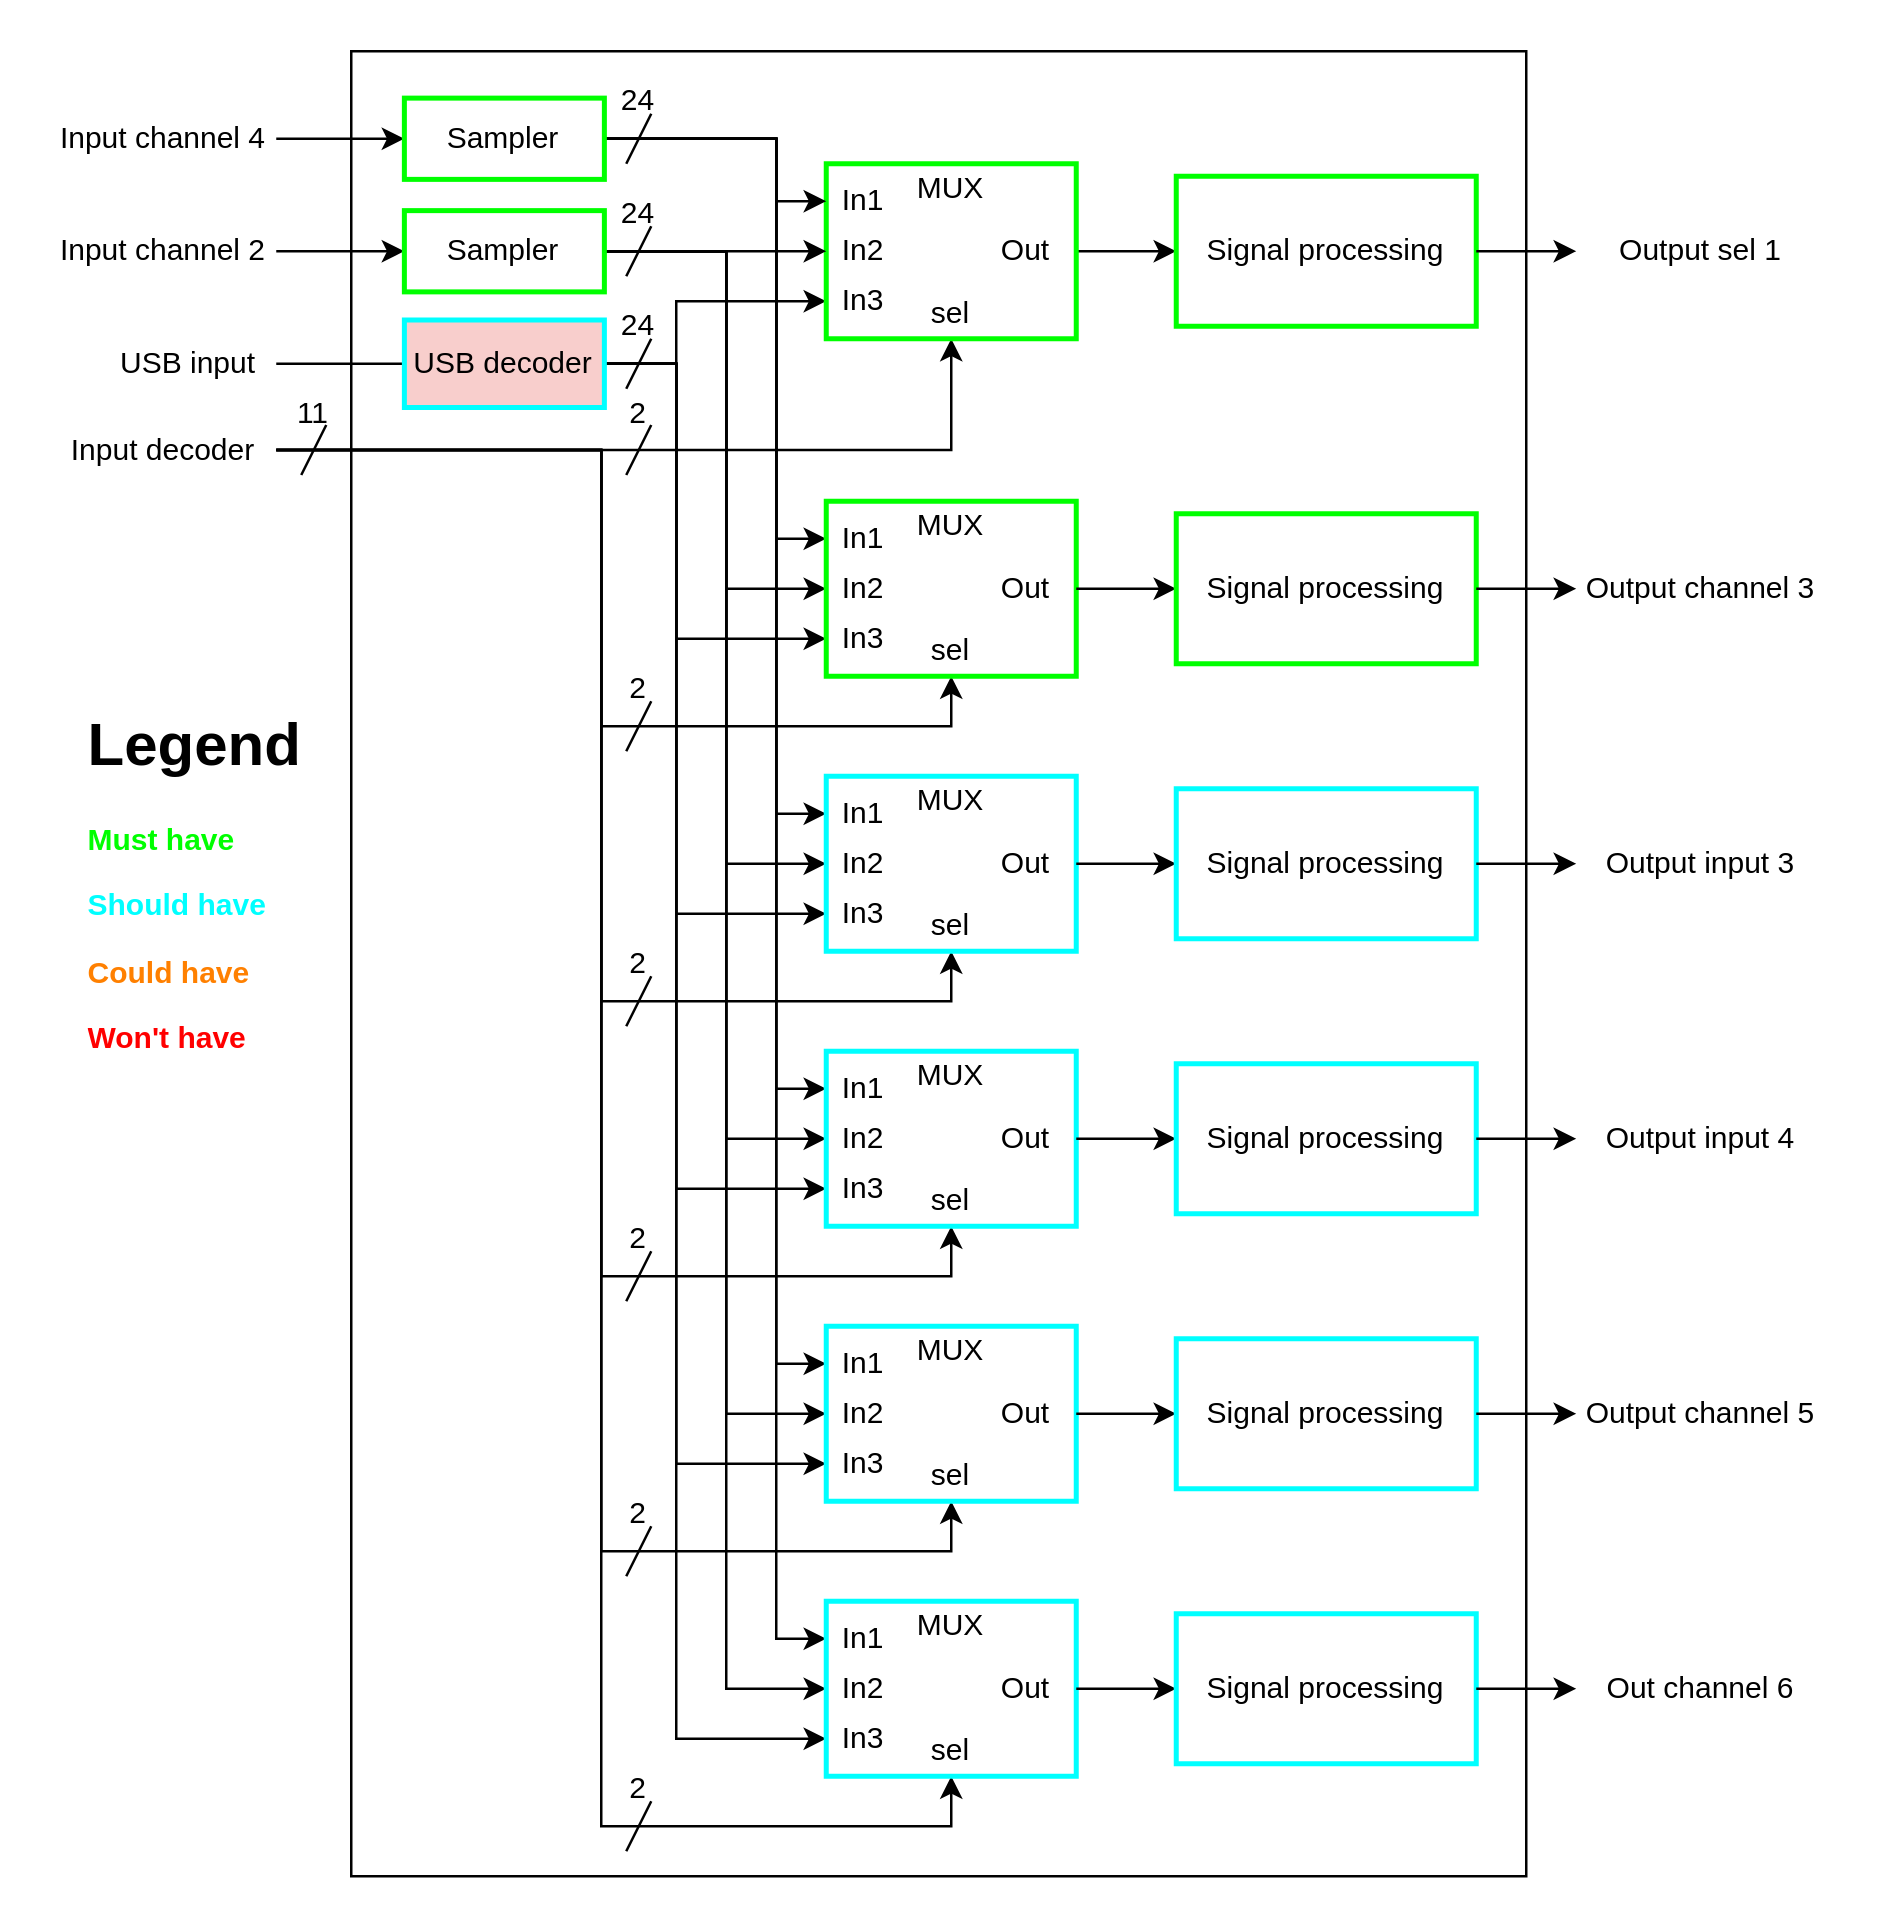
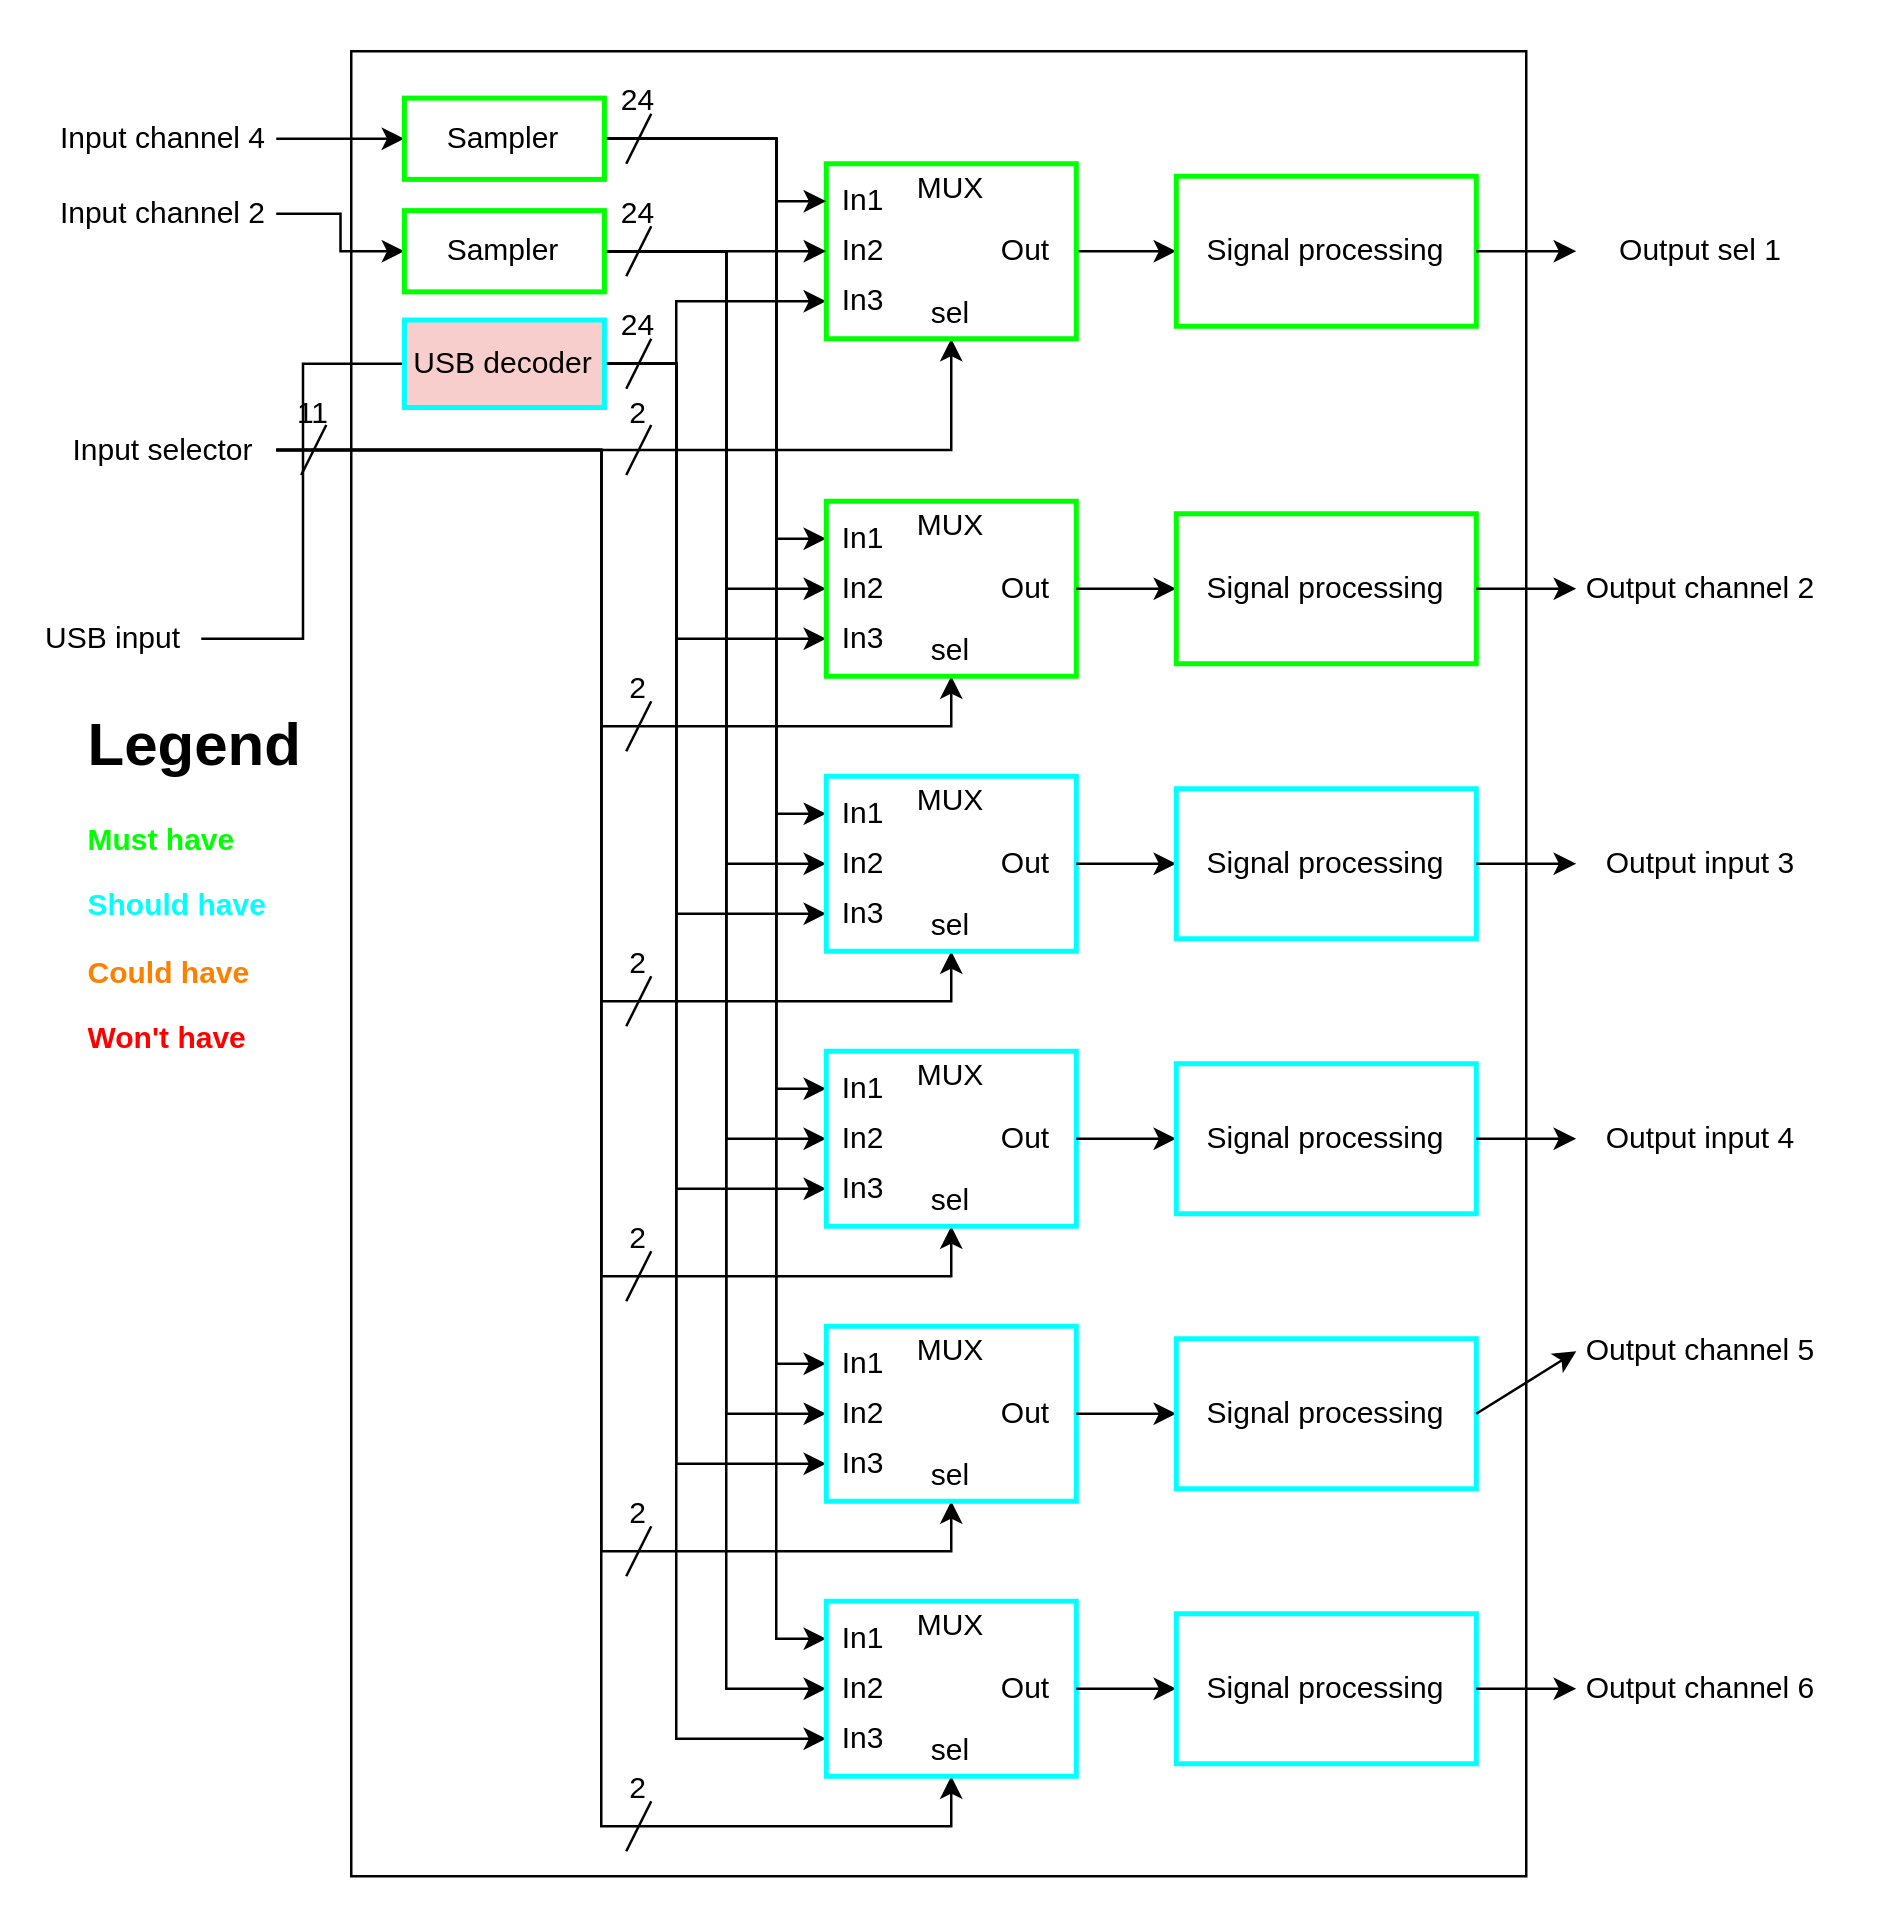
(164, 251) -> (164, 214)
(189, 364) -> (114, 639)
(164, 451) -> (164, 451)
(1701, 589) -> (1701, 589)
(1701, 1414) -> (1701, 1351)
(1701, 1689) -> (1701, 1689)
